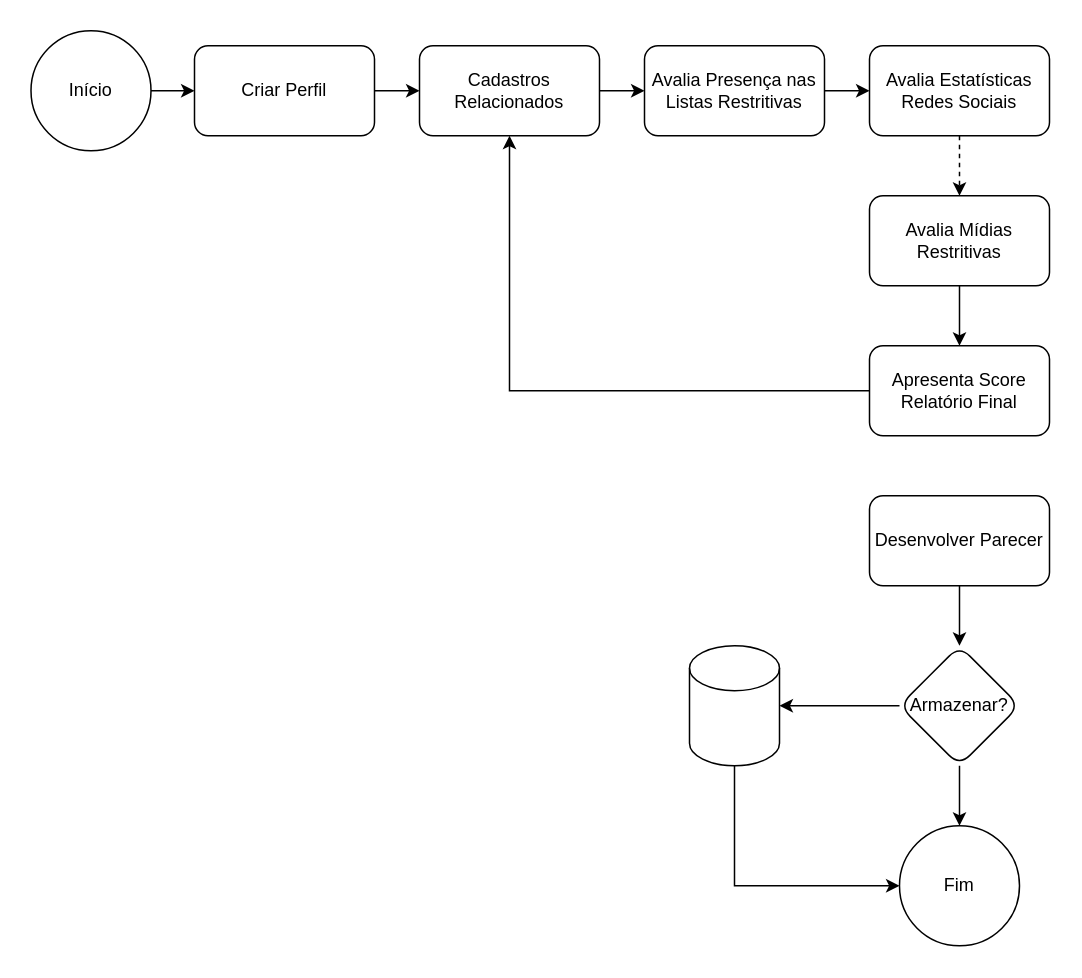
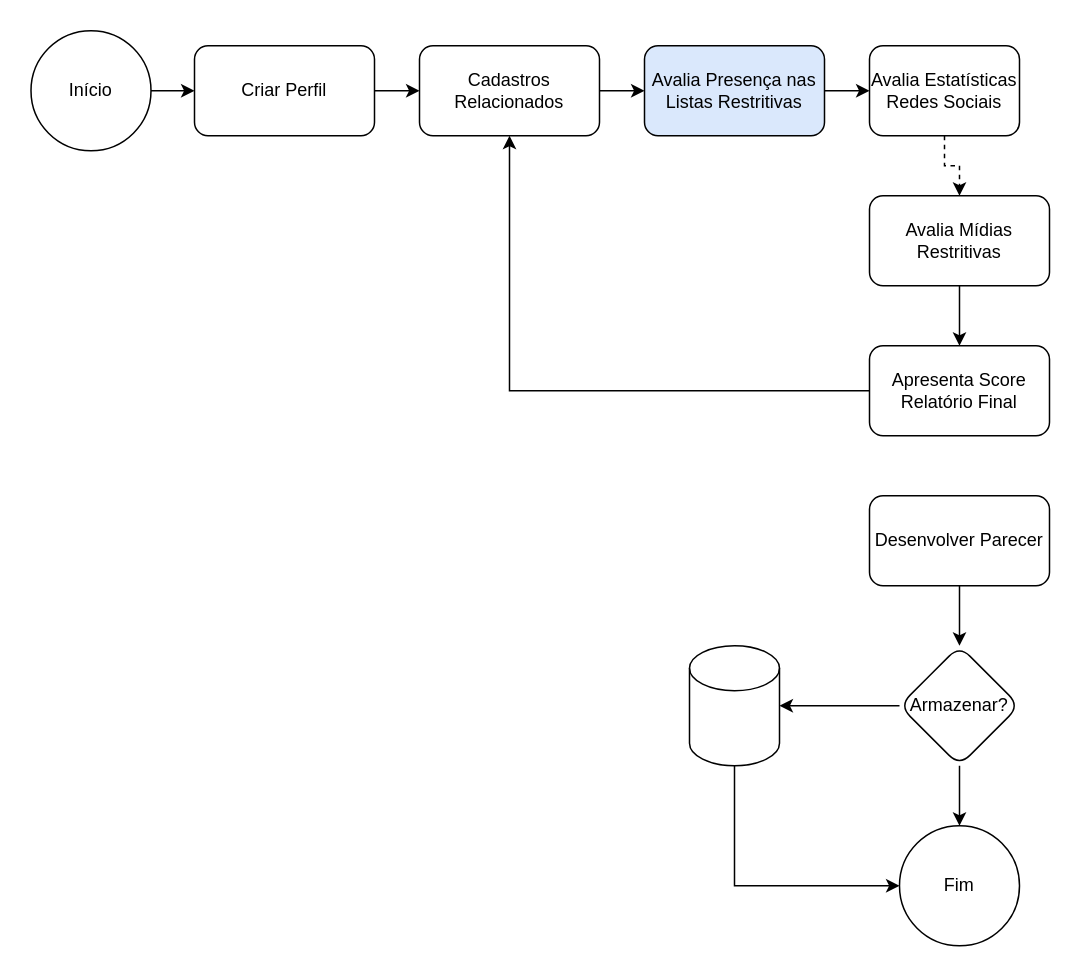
(734, 91) -> (734, 91)
(959, 91) -> (944, 91)
